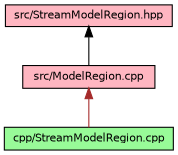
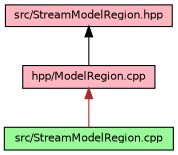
(89, 77) -> (89, 77)
(89, 139) -> (89, 139)
